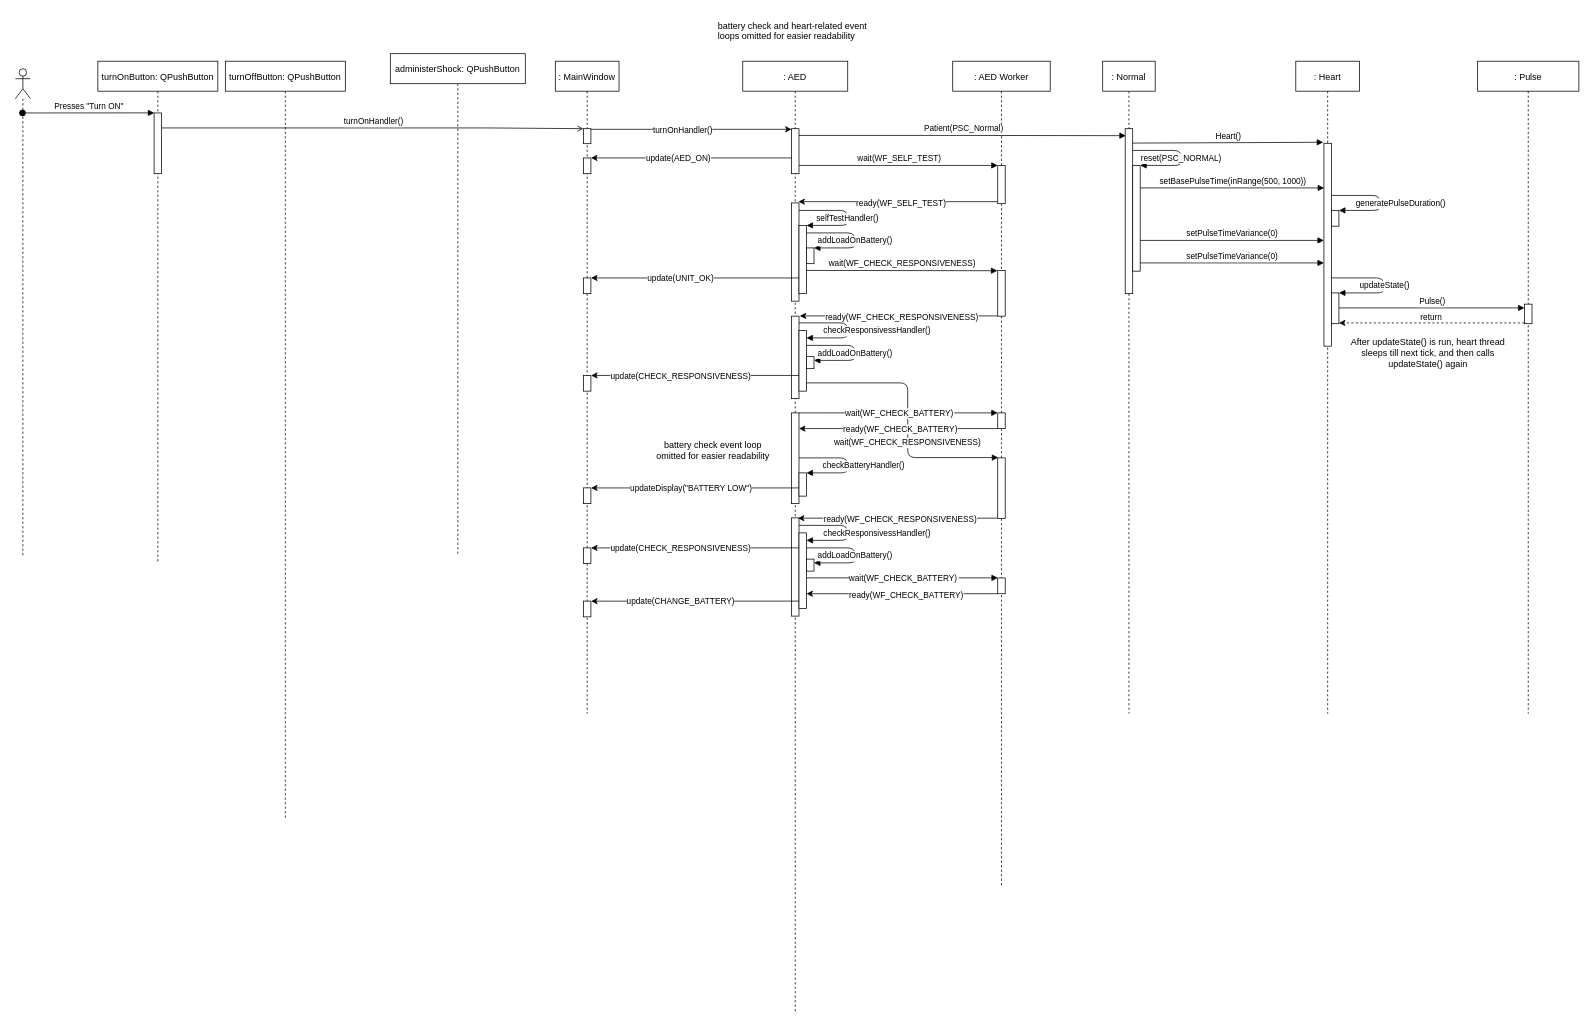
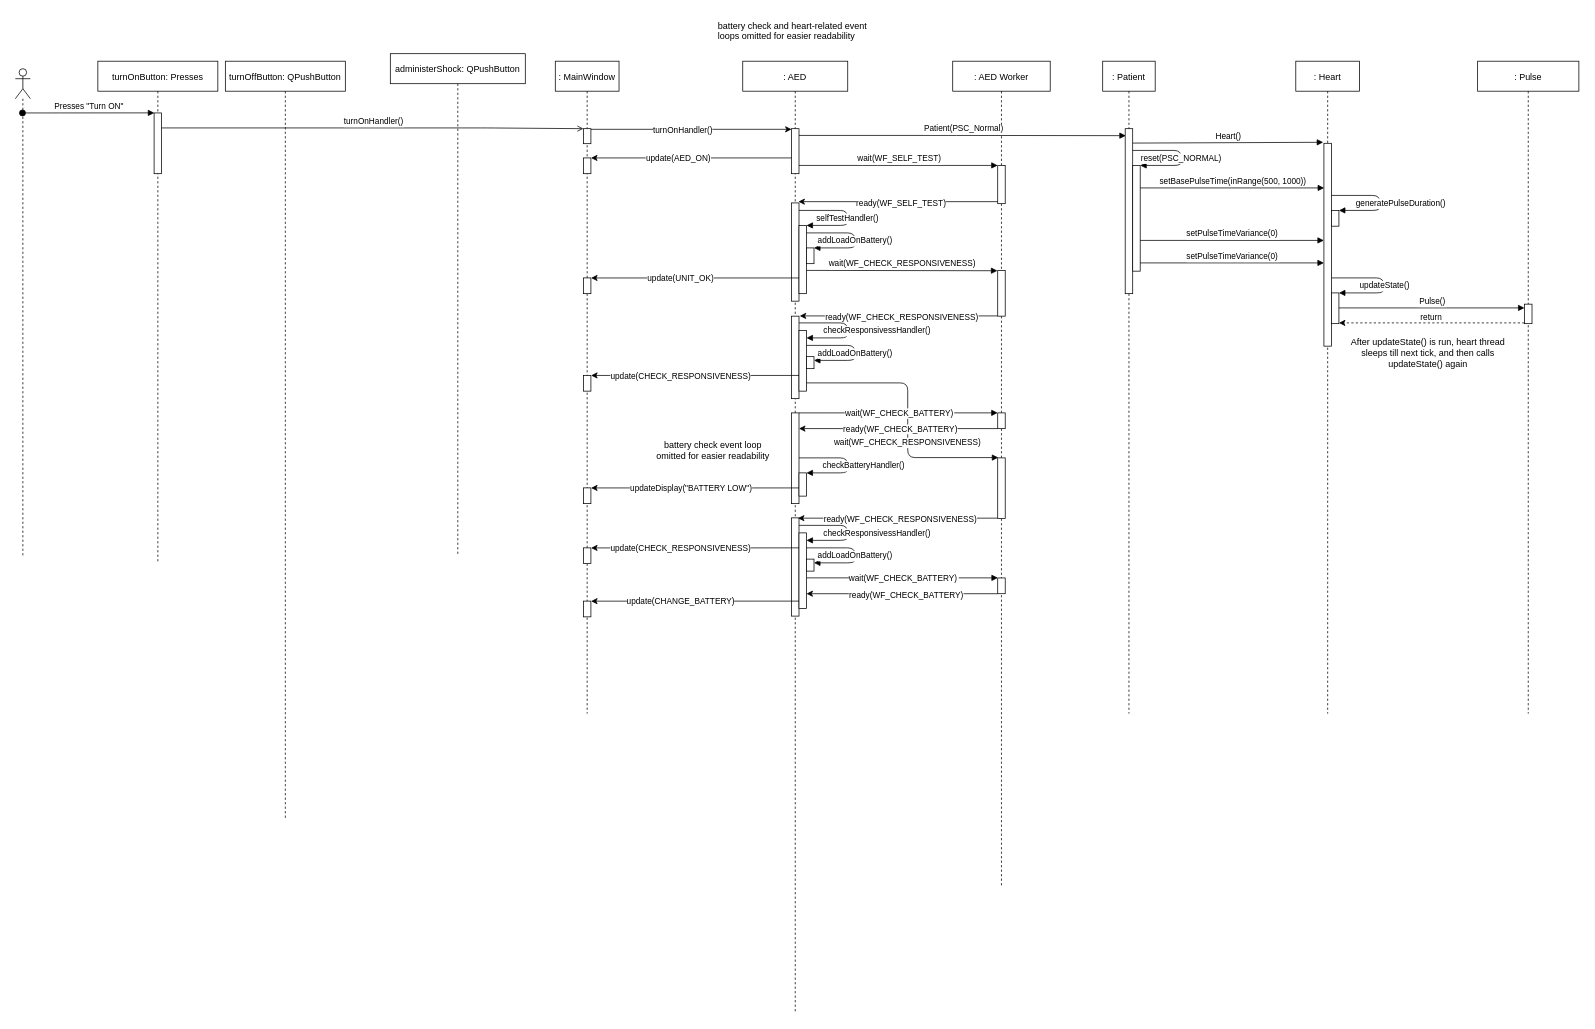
(158, 77) -> (158, 77)
(1129, 77) -> (1129, 77)
